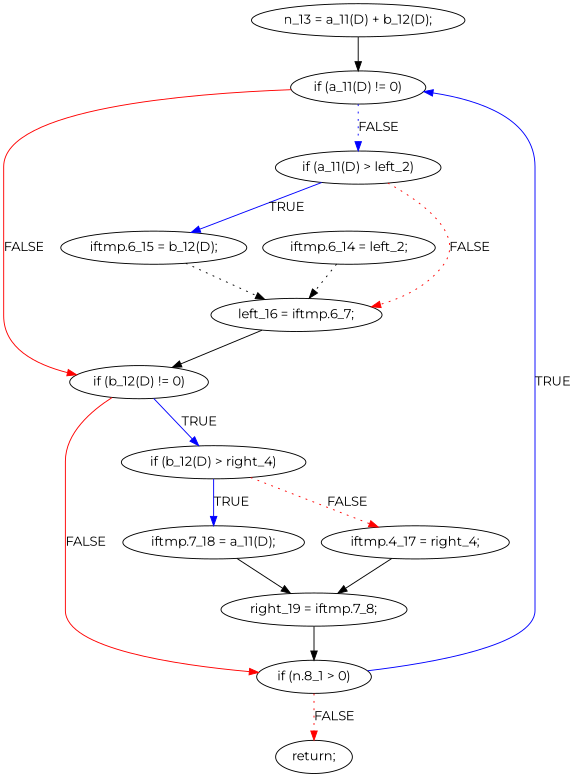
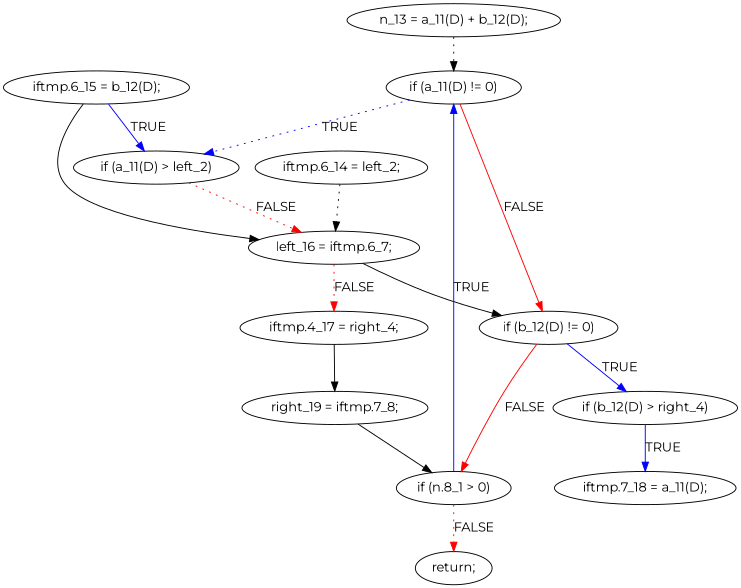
(358, 49) -> (454, 49)
(378, 128) -> (340, 128)
(261, 206) -> (124, 124)
(221, 279) -> (111, 210)
(310, 501) -> (334, 283)
(260, 573) -> none
